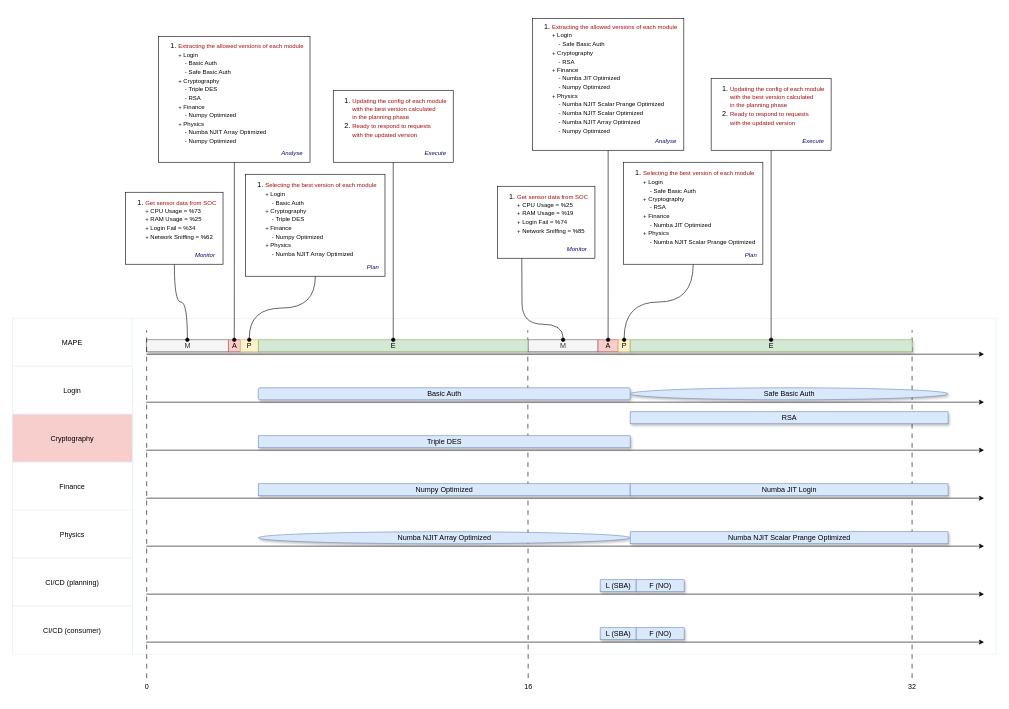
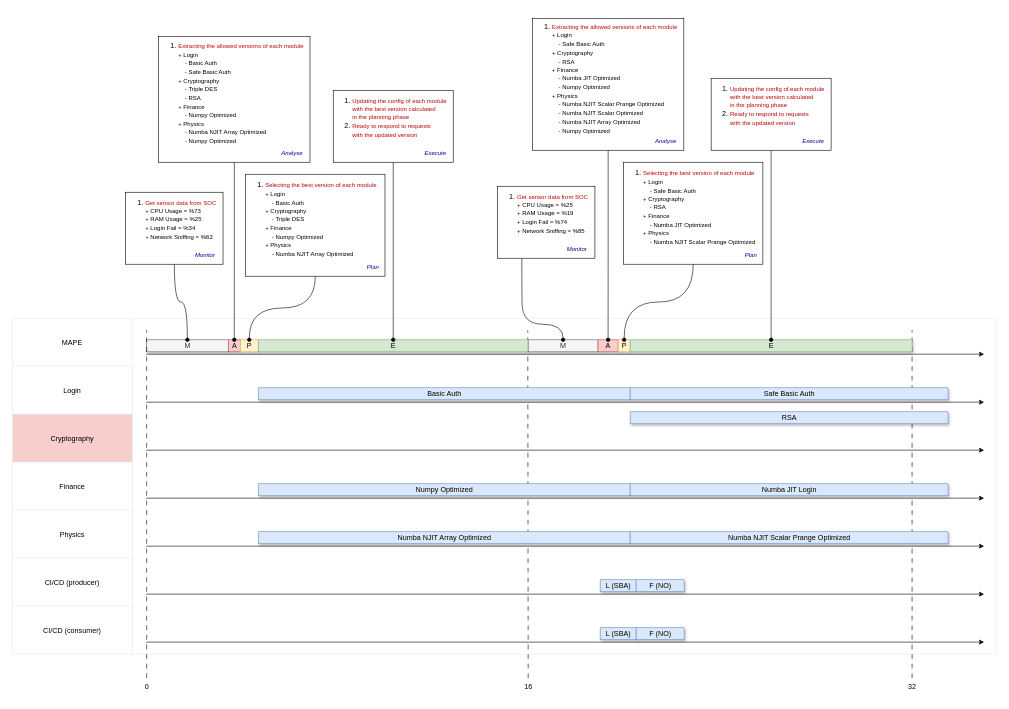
(444, 394) -> (444, 394)
(789, 394) -> (789, 394)
(444, 442) -> none
(444, 538) -> (444, 538)
(72, 583) -> (72, 583)
